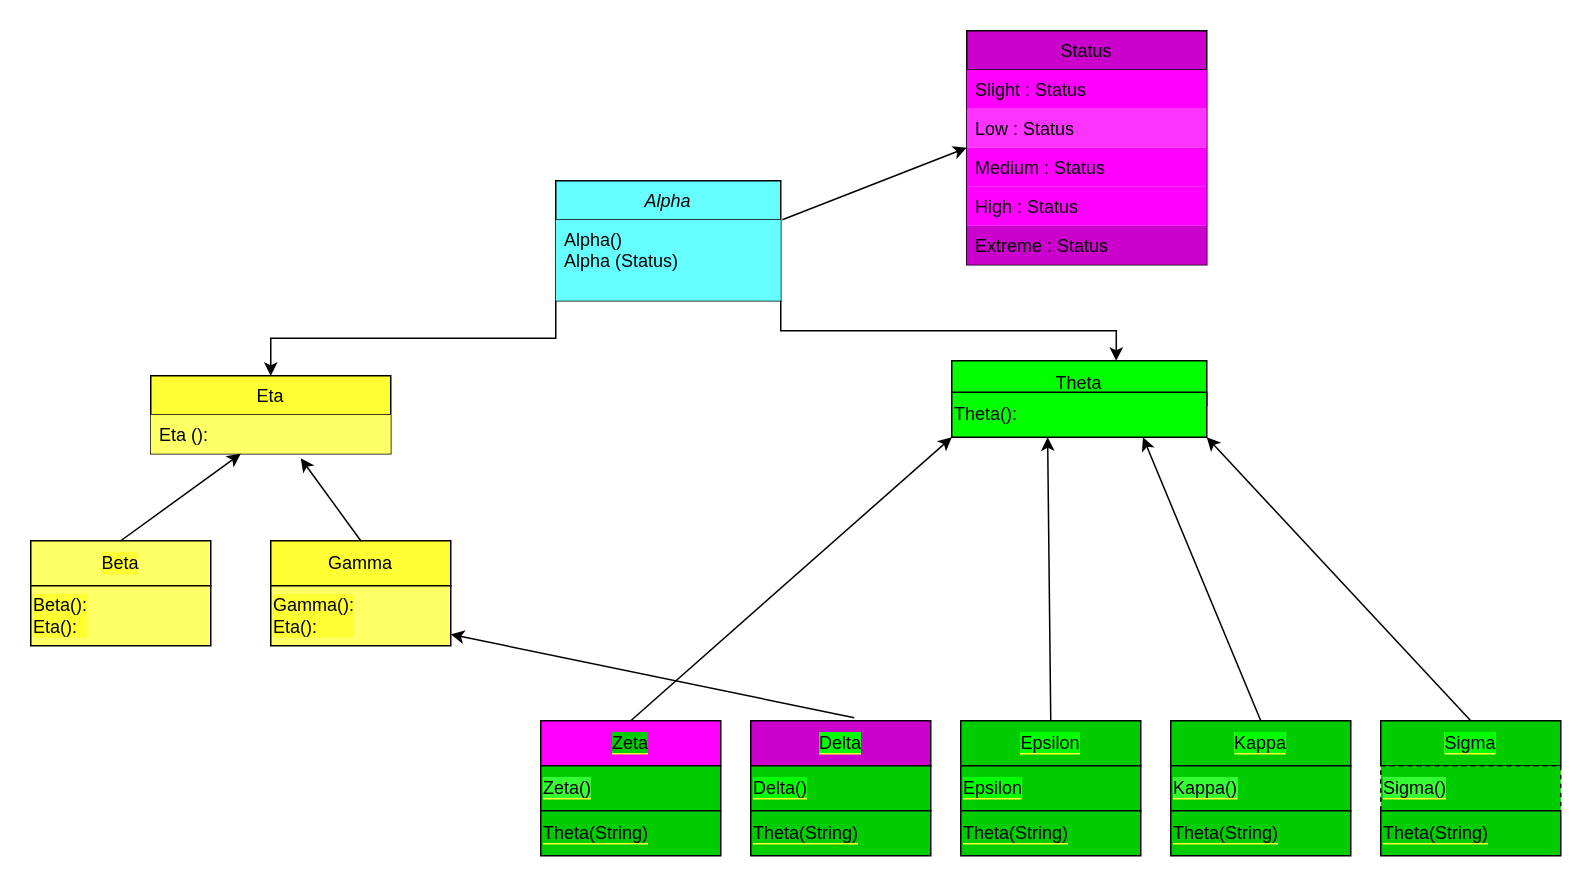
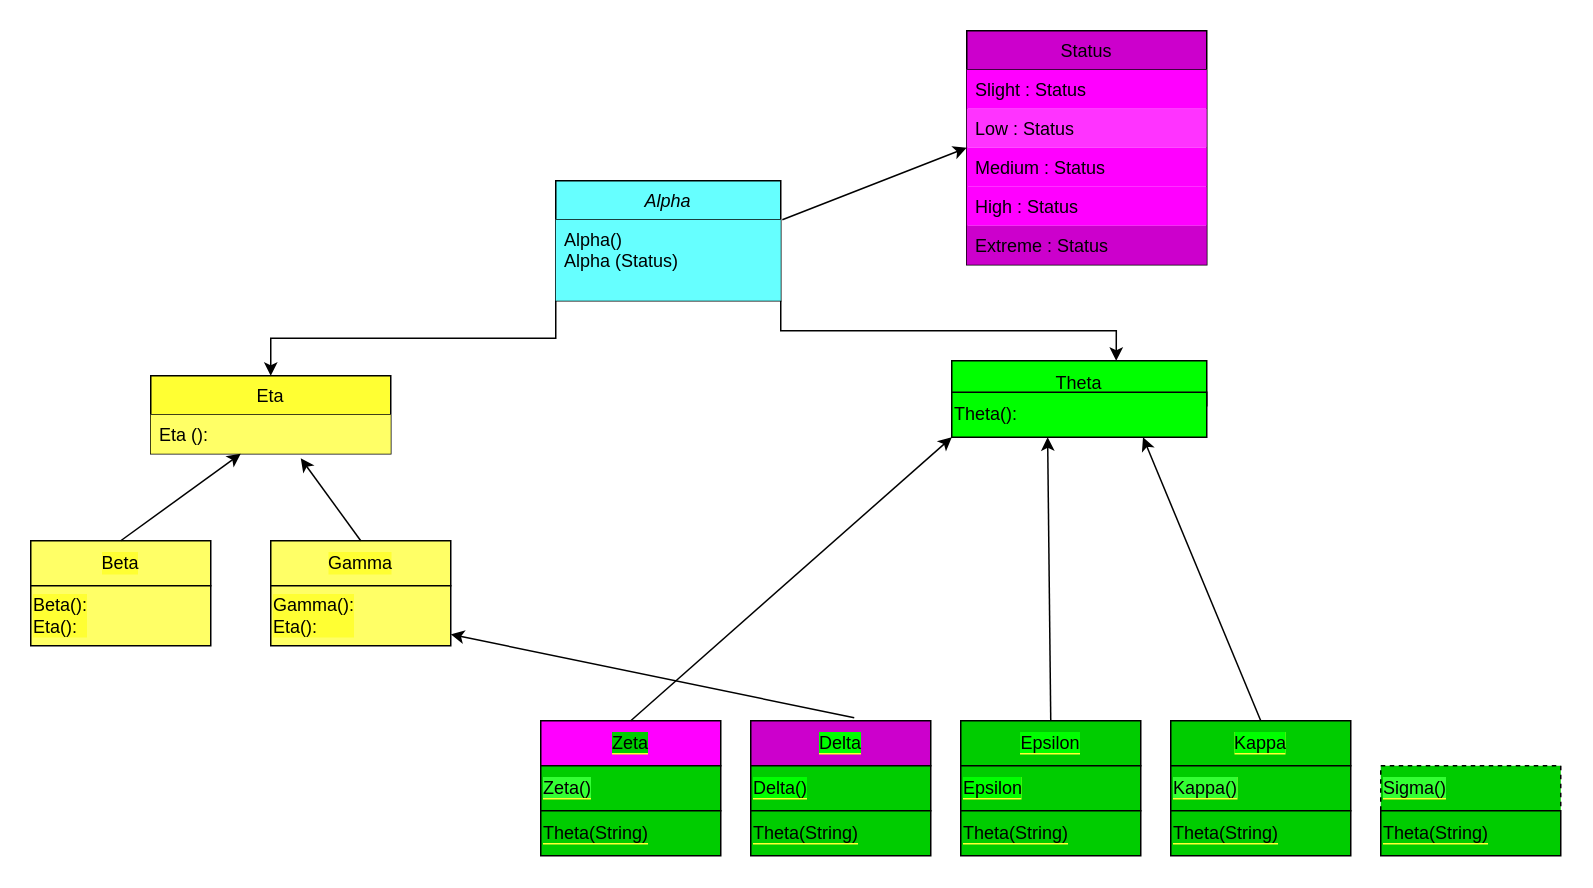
(361, 563) -> (361, 563)
(1342, 583) -> none
(1471, 743) -> none
